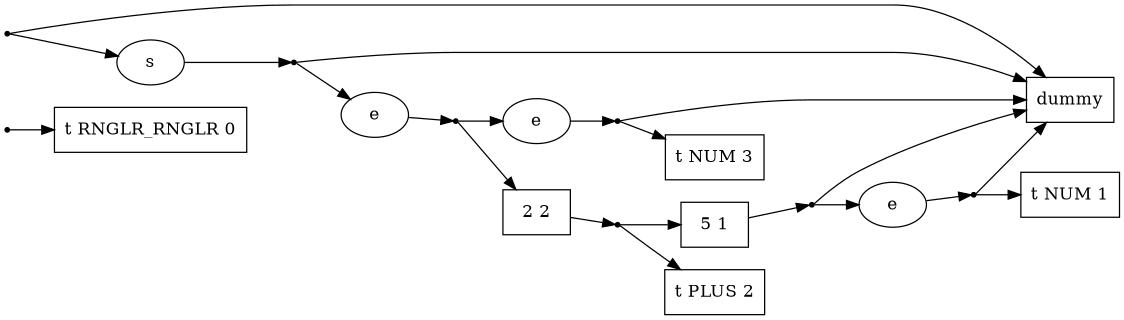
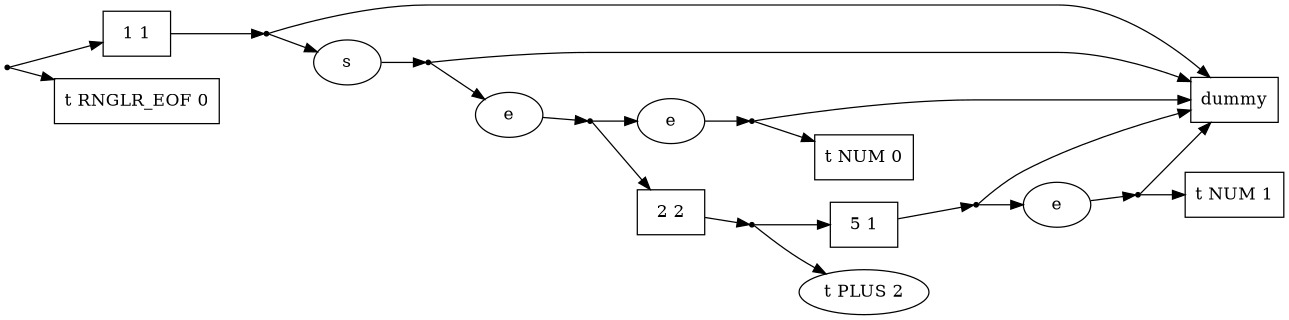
none -> (137, 34)
(151, 130) -> (137, 101)
(715, 157) -> (864, 157)
(715, 292) -> (864, 292)
